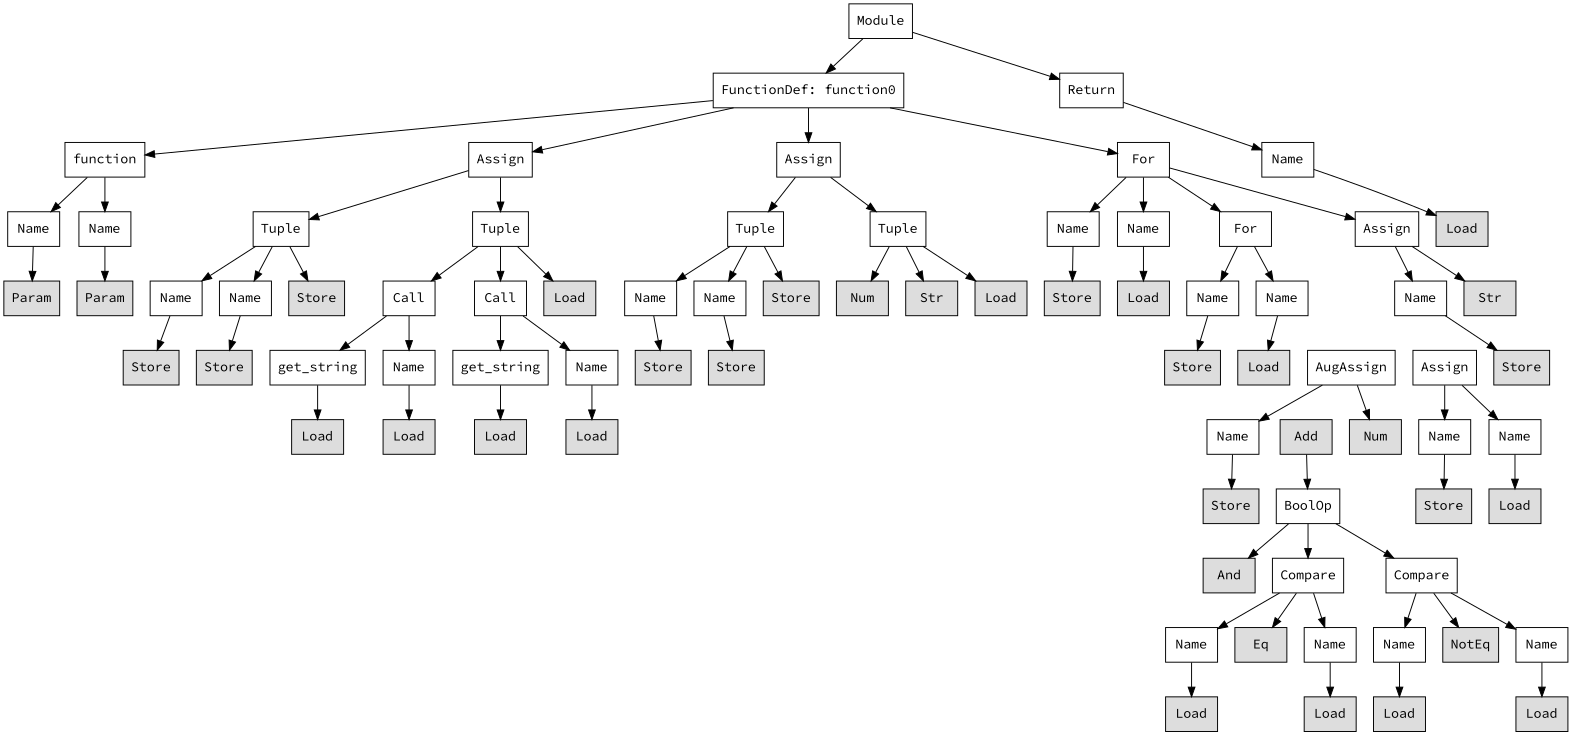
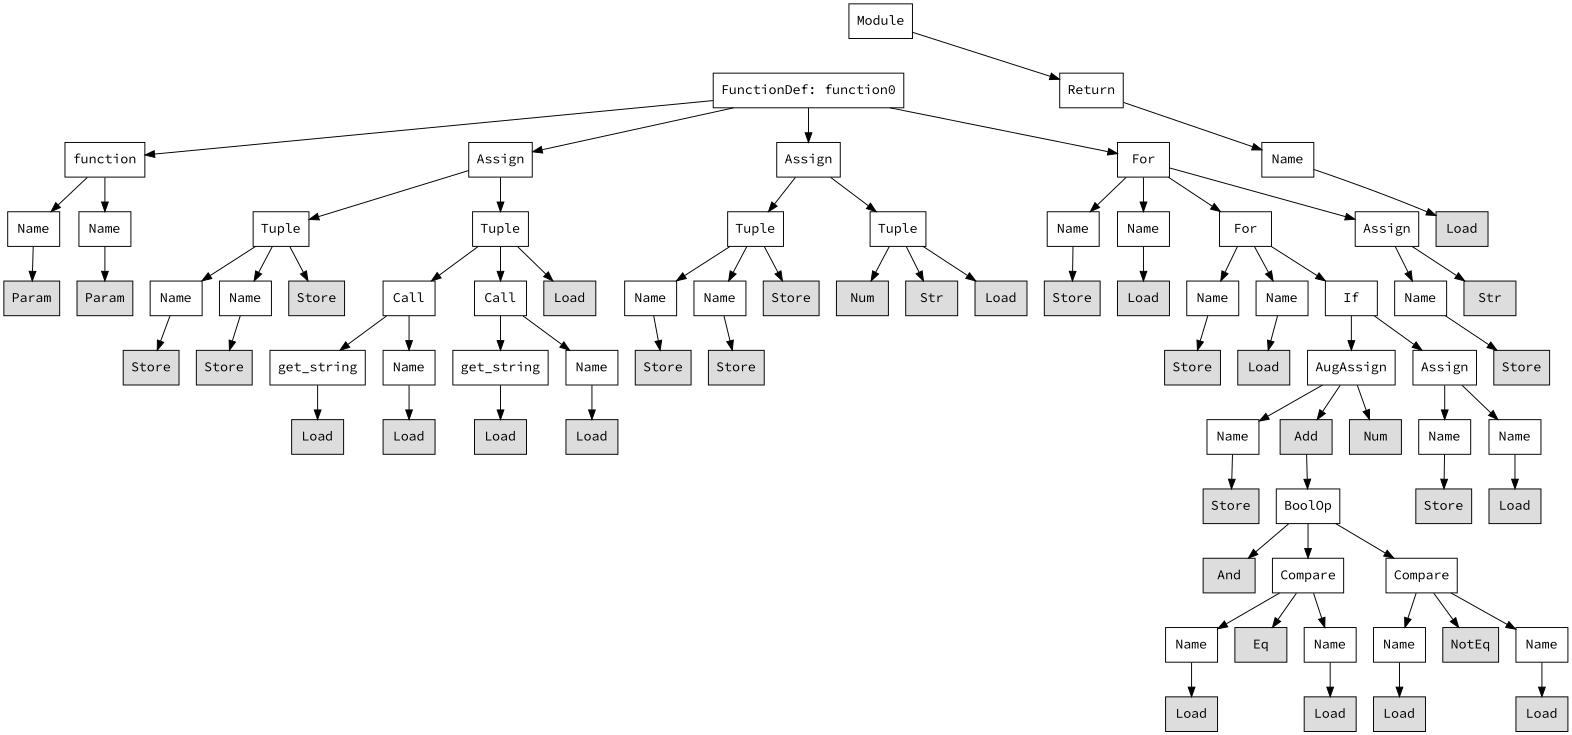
(848, 53) -> none
none -> (1351, 298)
none -> (1331, 398)
